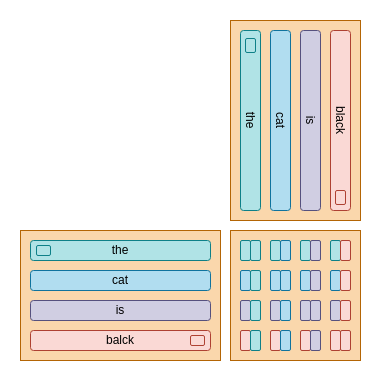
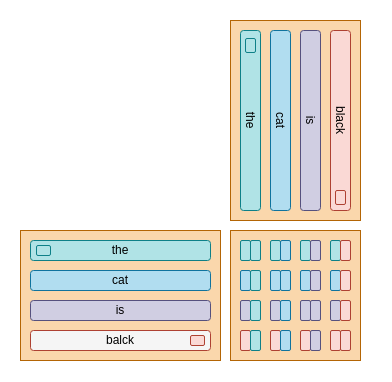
(121, 341) -> (121, 341)
